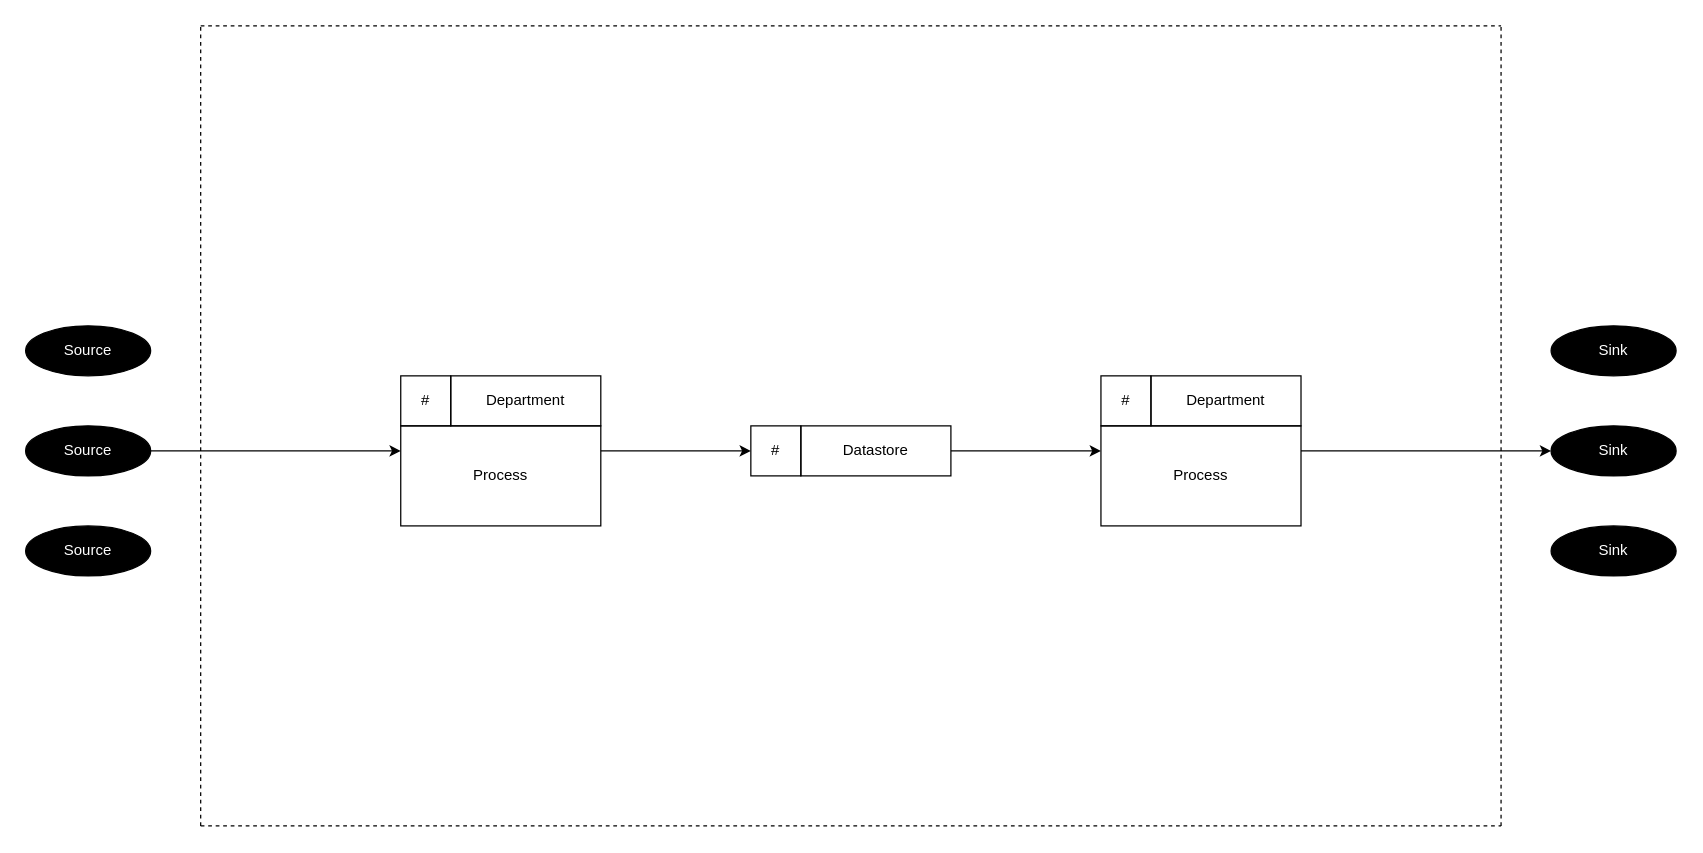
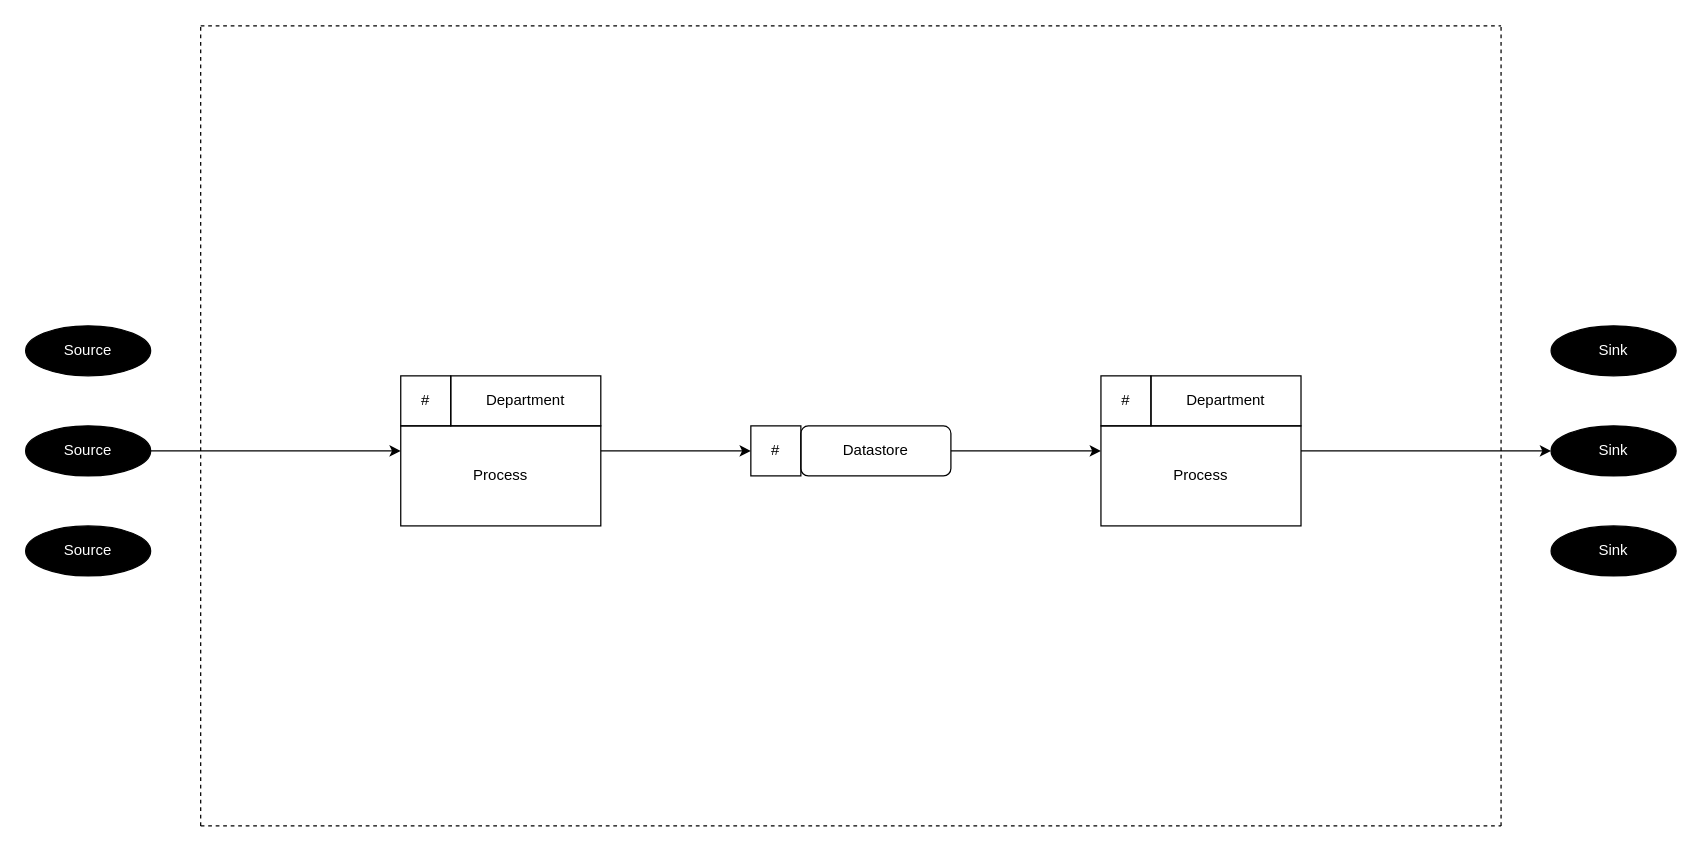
(876, 451) -> (876, 451)
